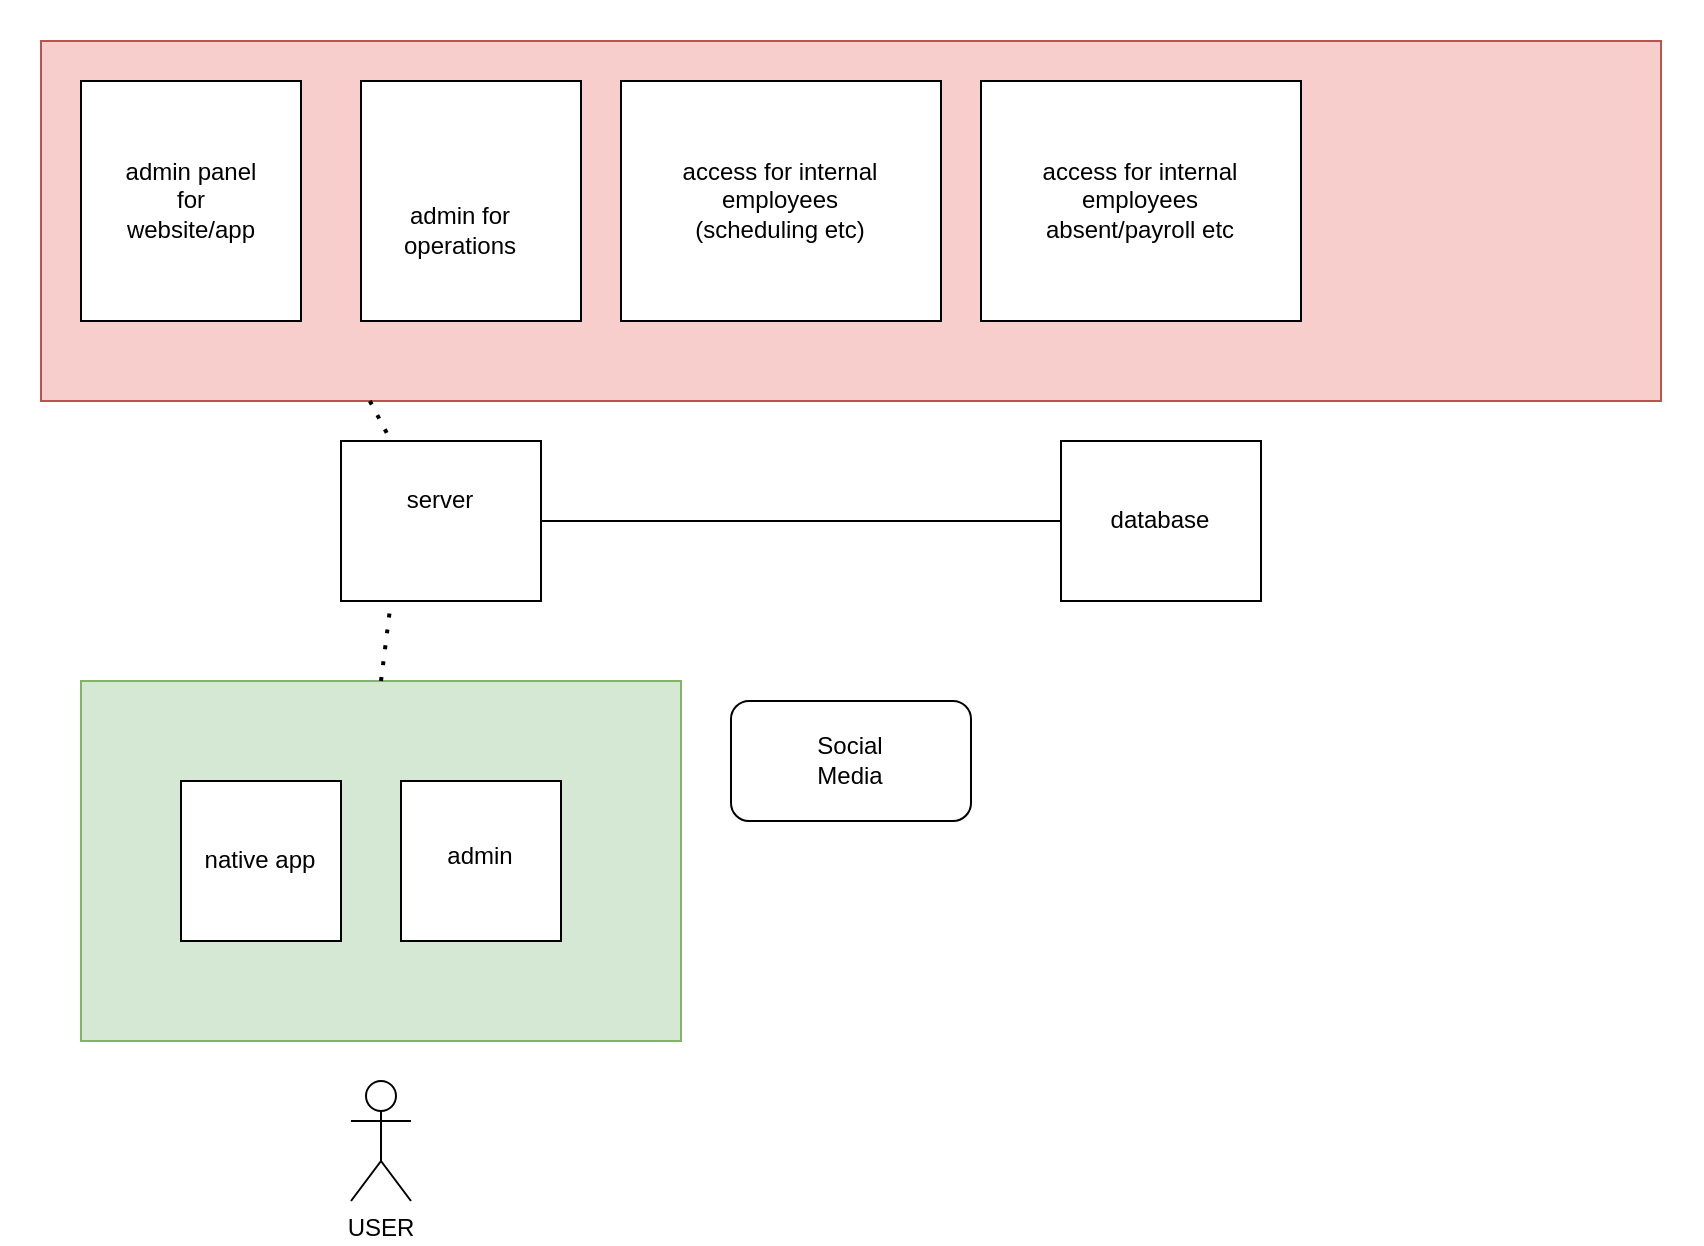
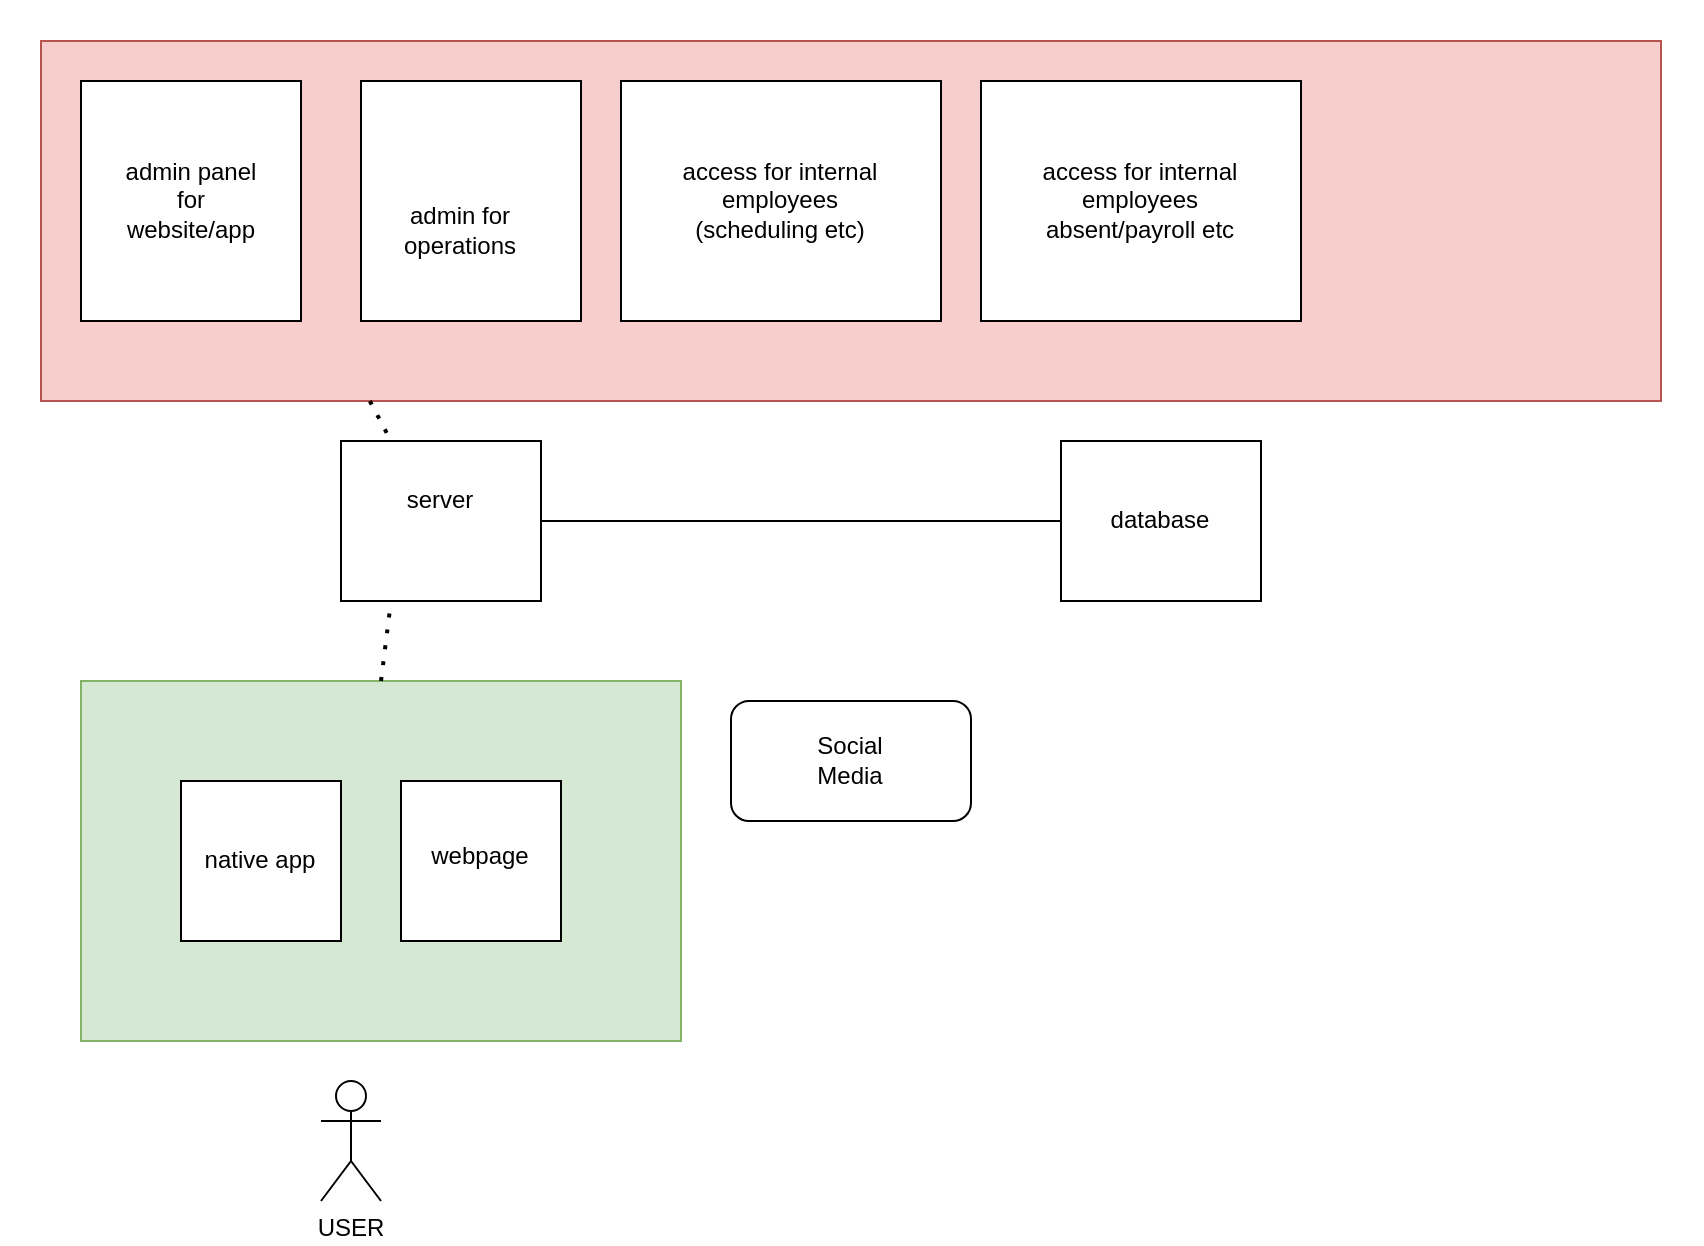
(481, 857) -> (481, 857)
(381, 1141) -> (351, 1141)
